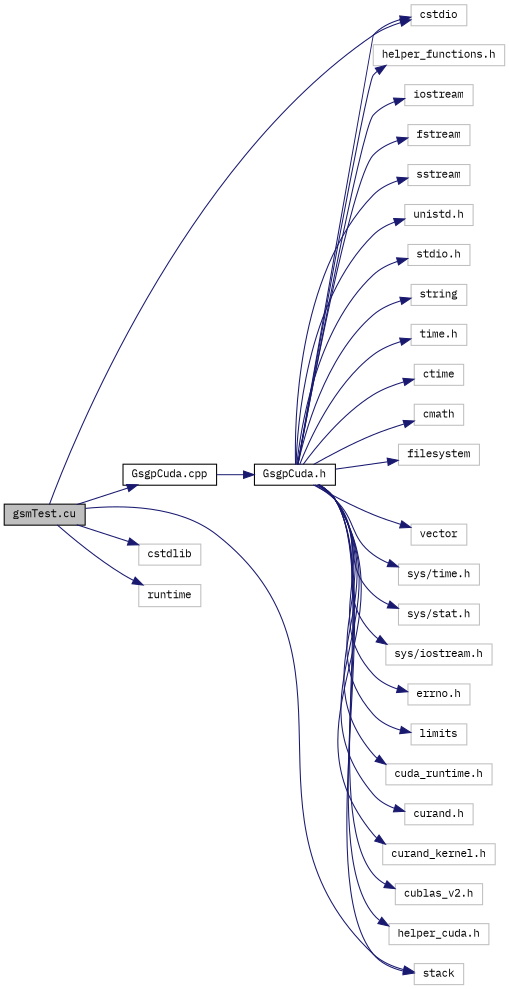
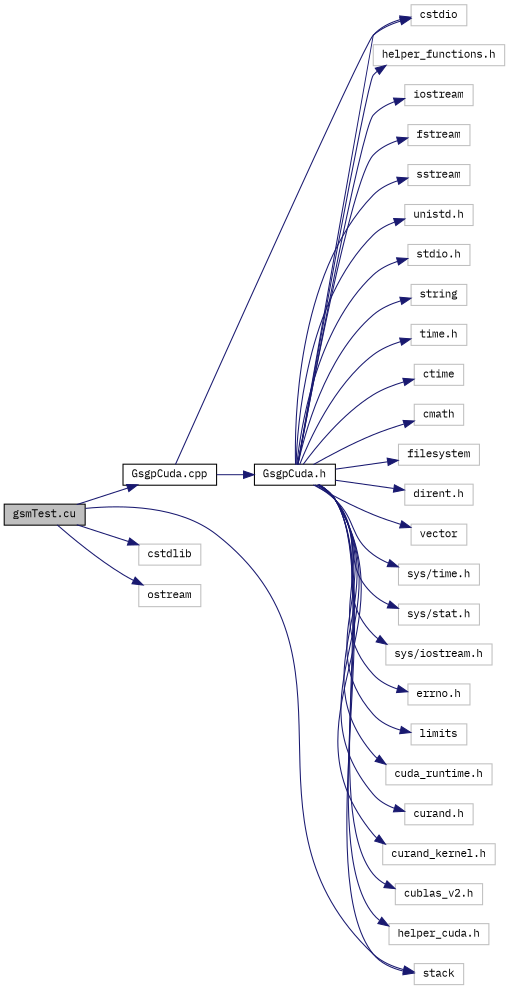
(187, 234) -> (279, 235)
none -> (439, 495)
(170, 596) -> (170, 596)
